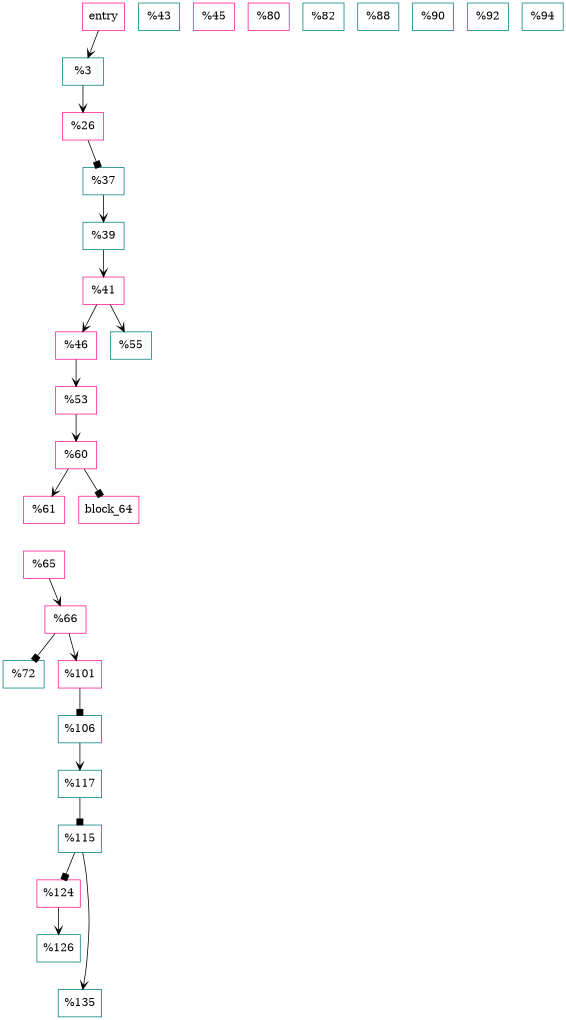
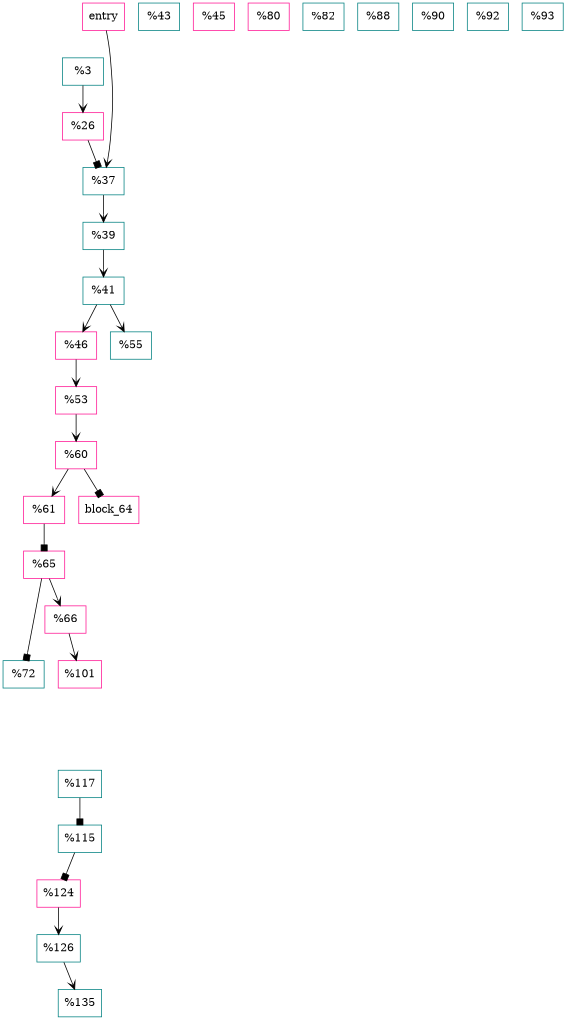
(543, 17) -> (543, 17)
(95, 41) -> (113, 95)
(104, 291) -> (104, 291)
none -> (44, 534)
(47, 644) -> (35, 616)
(80, 729) -> none
(89, 917) -> (68, 972)
